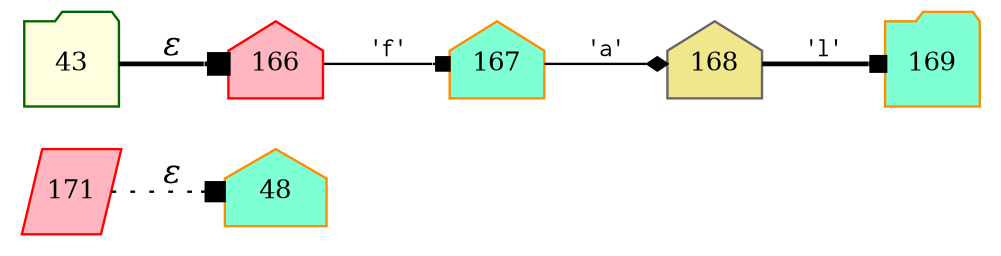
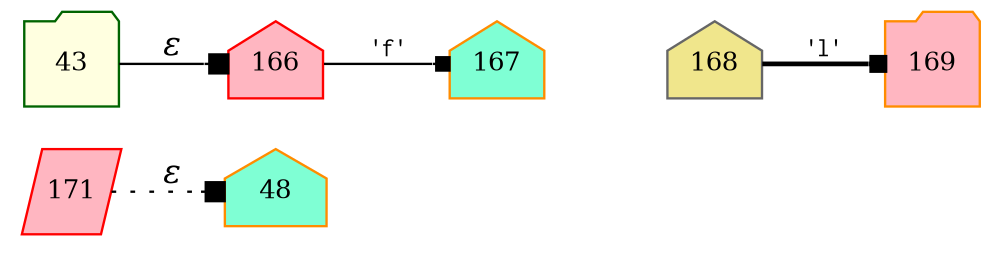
(162, 64) -> (162, 64)
(596, 64) -> none
(932, 64) -> (932, 64)
